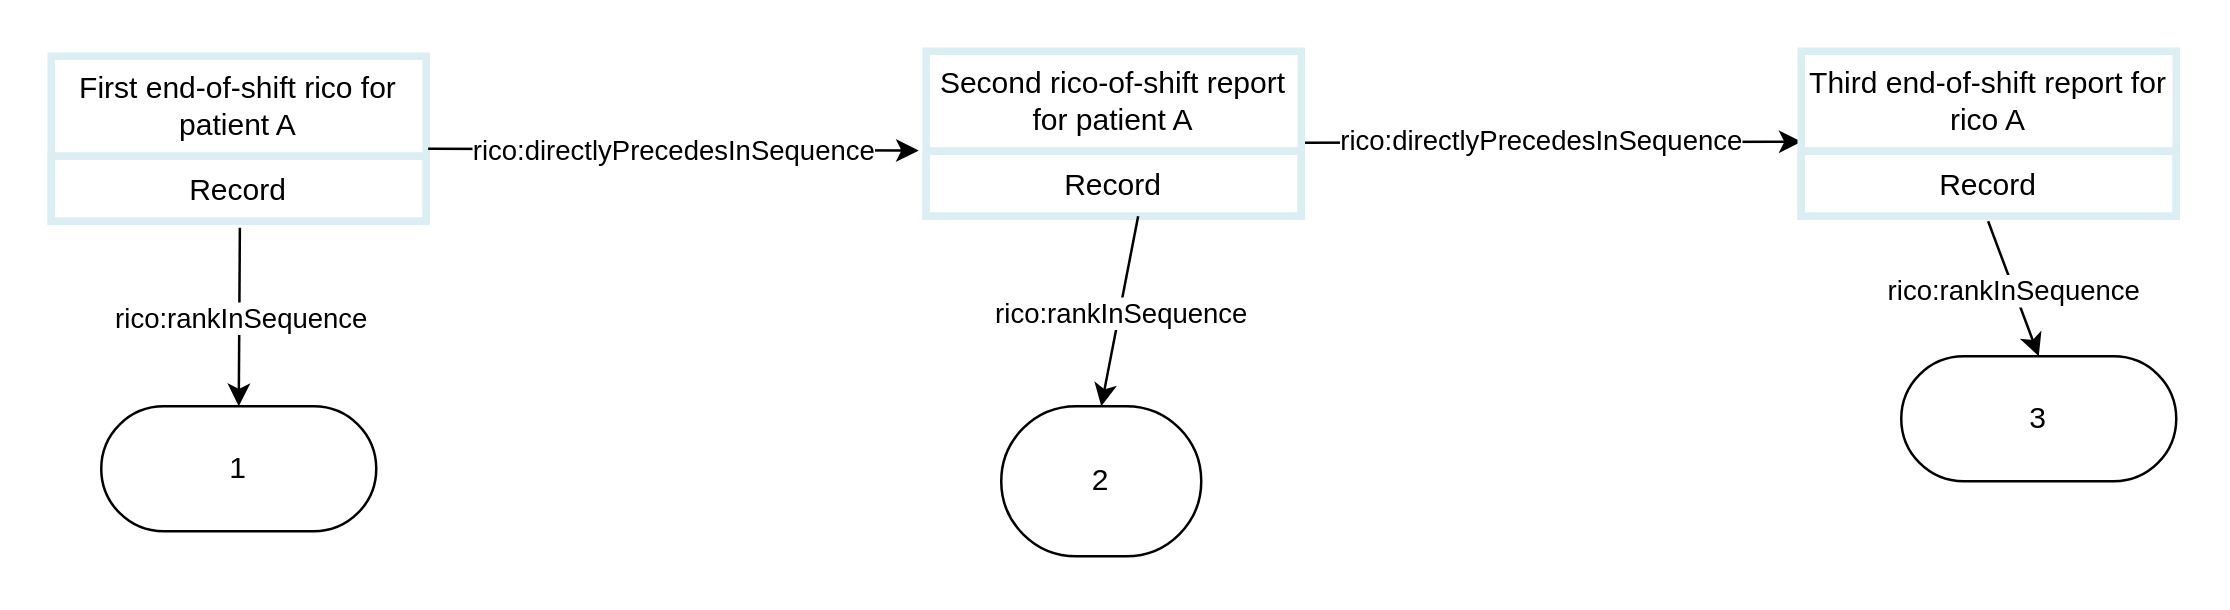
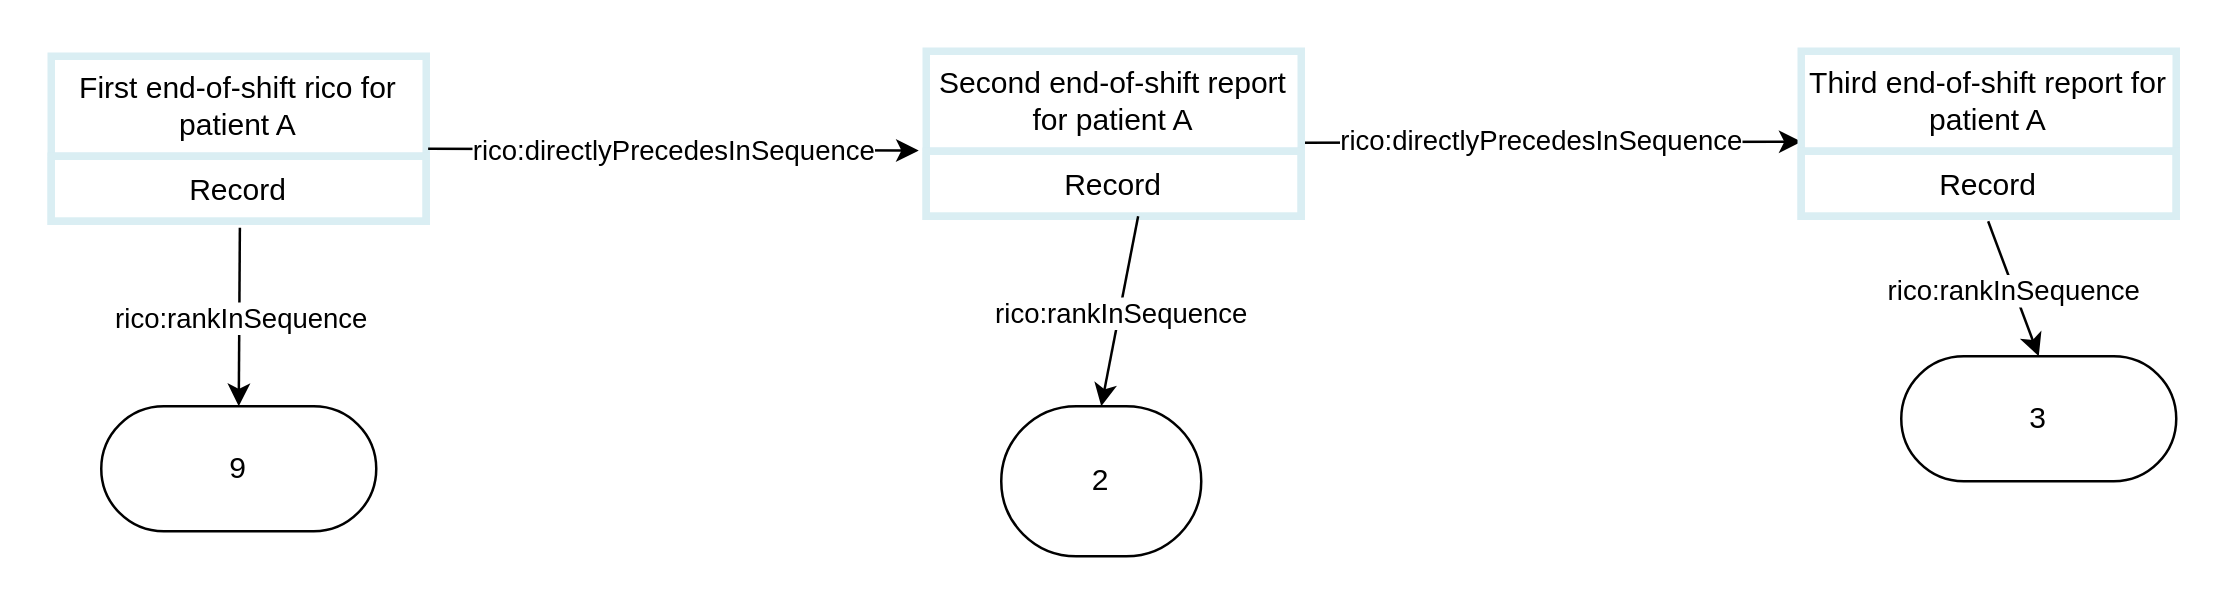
(1114, 101) -> (1114, 101)
(1989, 101) -> (1989, 101)
(239, 469) -> (239, 469)
